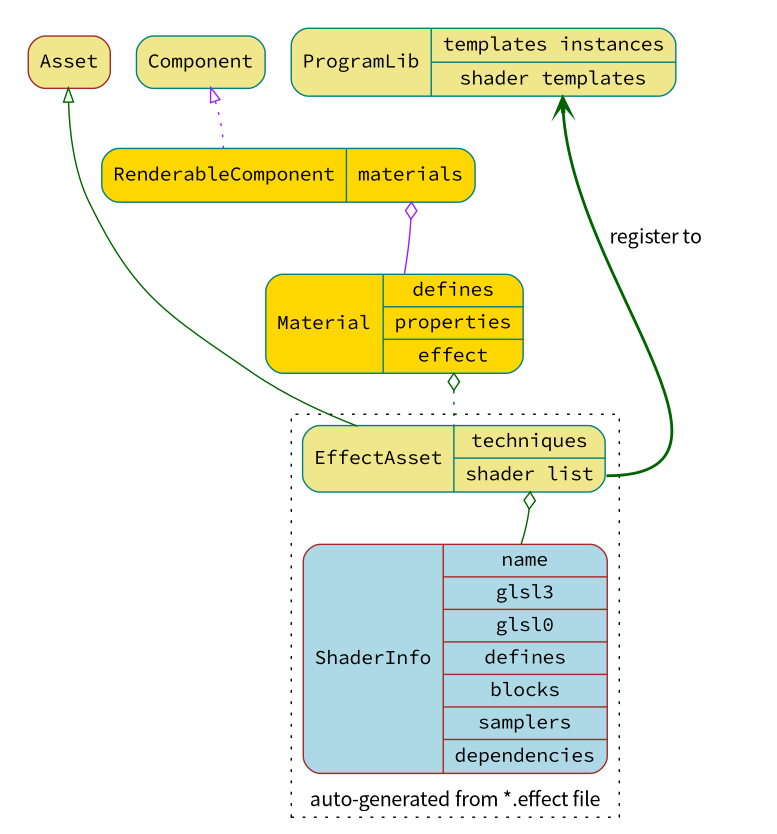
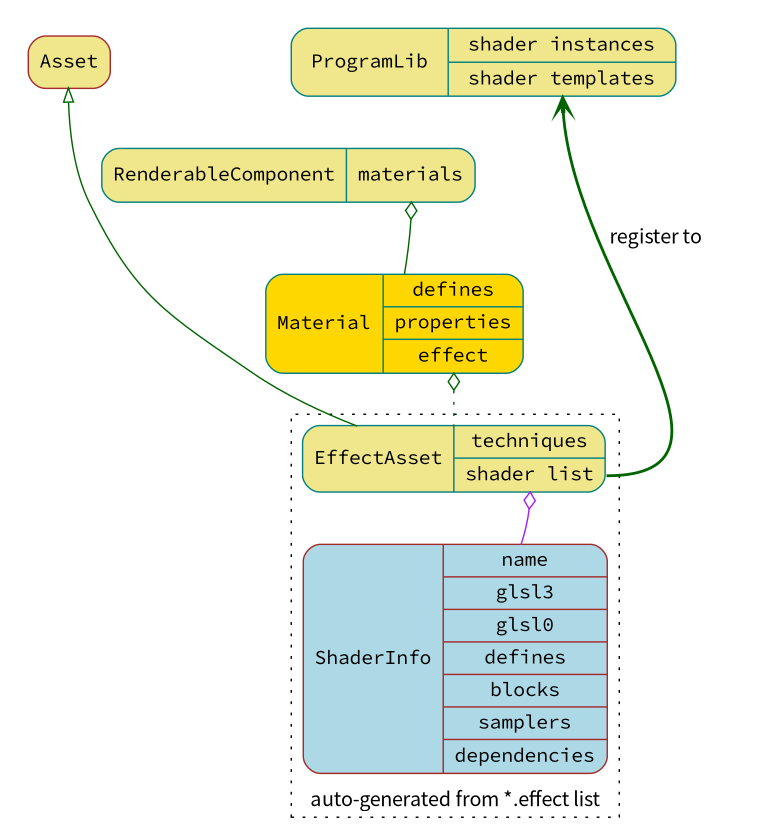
(554, 45) -> (562, 45)
(201, 62) -> none
(288, 175) -> (288, 175)
(408, 247) -> (408, 247)
(526, 527) -> (526, 527)
(455, 801) -> (455, 801)
